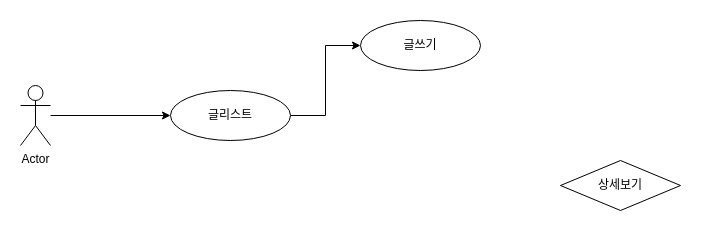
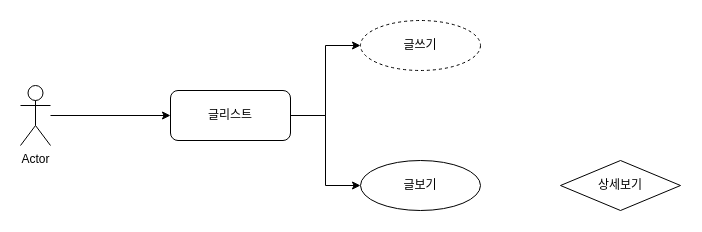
(421, 46) -> (421, 46)
(231, 116) -> (231, 116)
none -> (326, 165)
none -> (421, 186)
